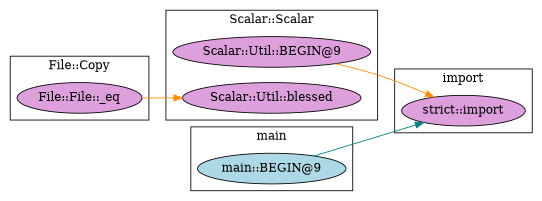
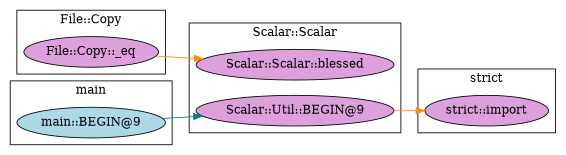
(463, 79) -> (487, 79)
(80, 98) -> (91, 52)
(272, 98) -> (295, 65)
(365, 141) -> (178, 118)
